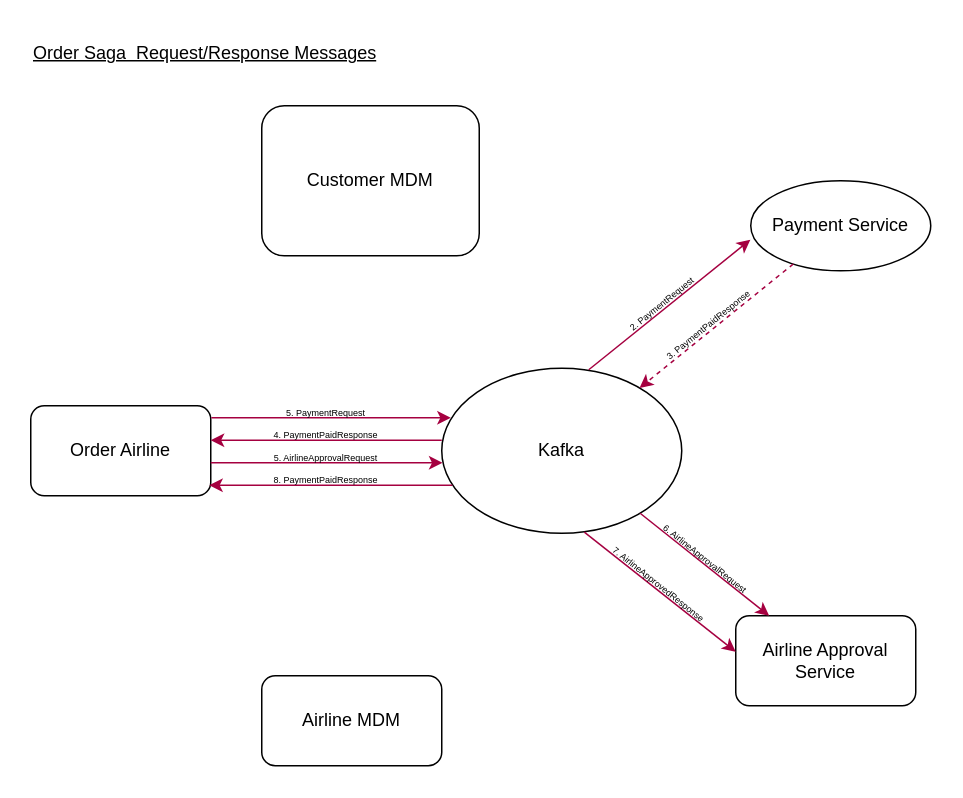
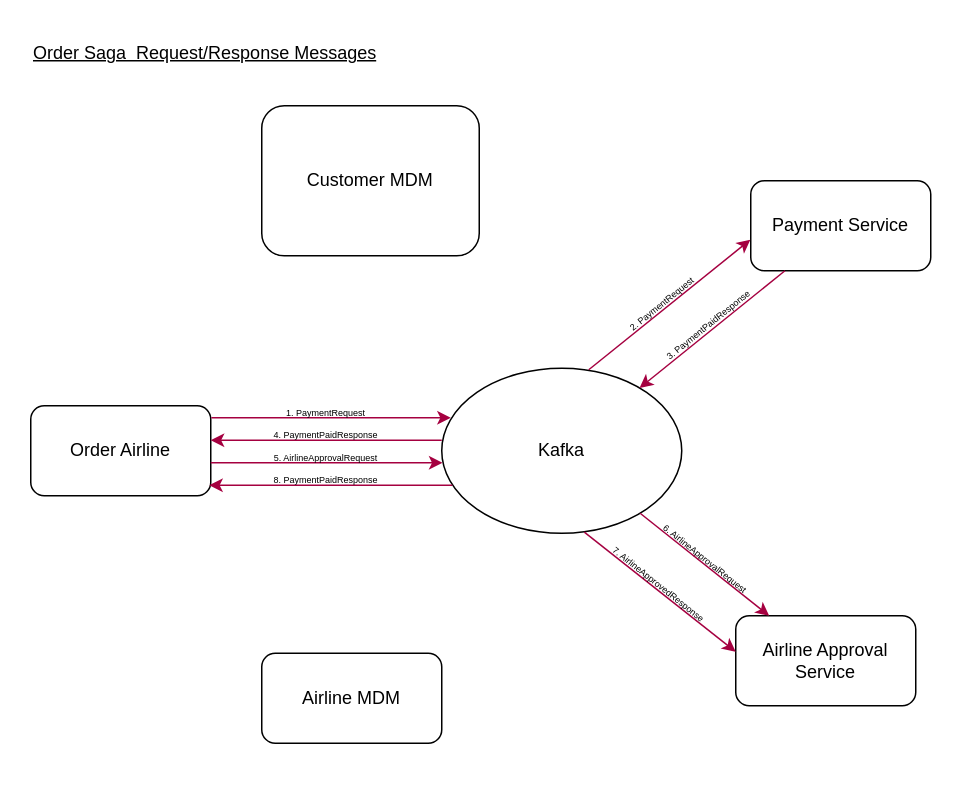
(841, 226) -> (841, 226)
(721, 323) -> (716, 326)
(326, 410) -> (326, 410)
(352, 721) -> (352, 698)
